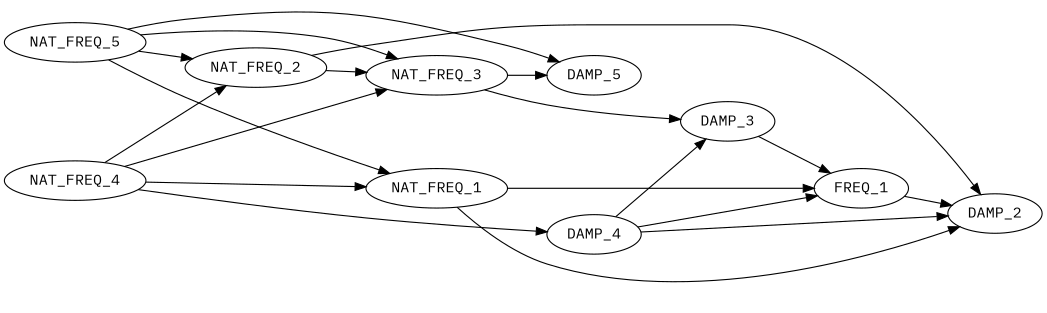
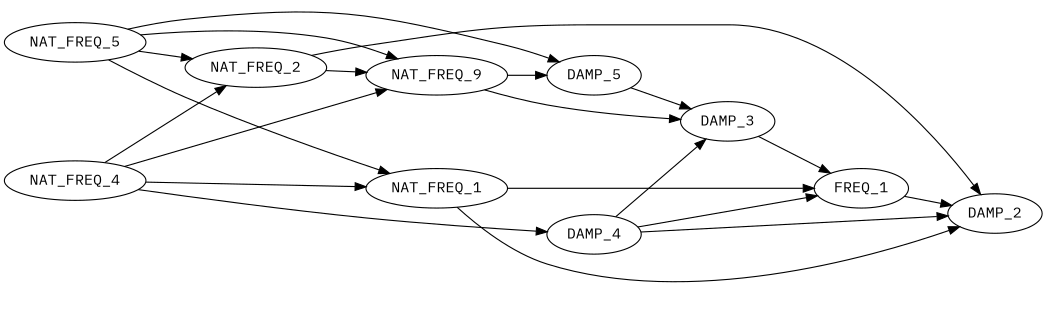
(437, 75) -> (437, 75)
none -> (656, 97)
